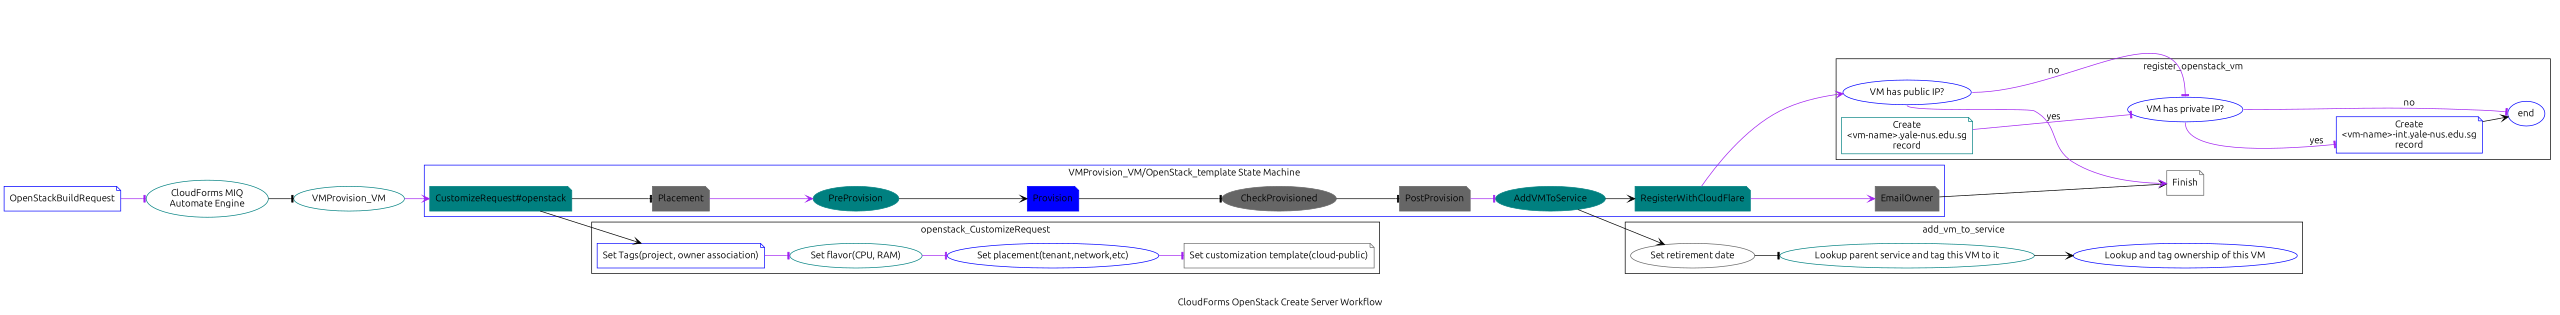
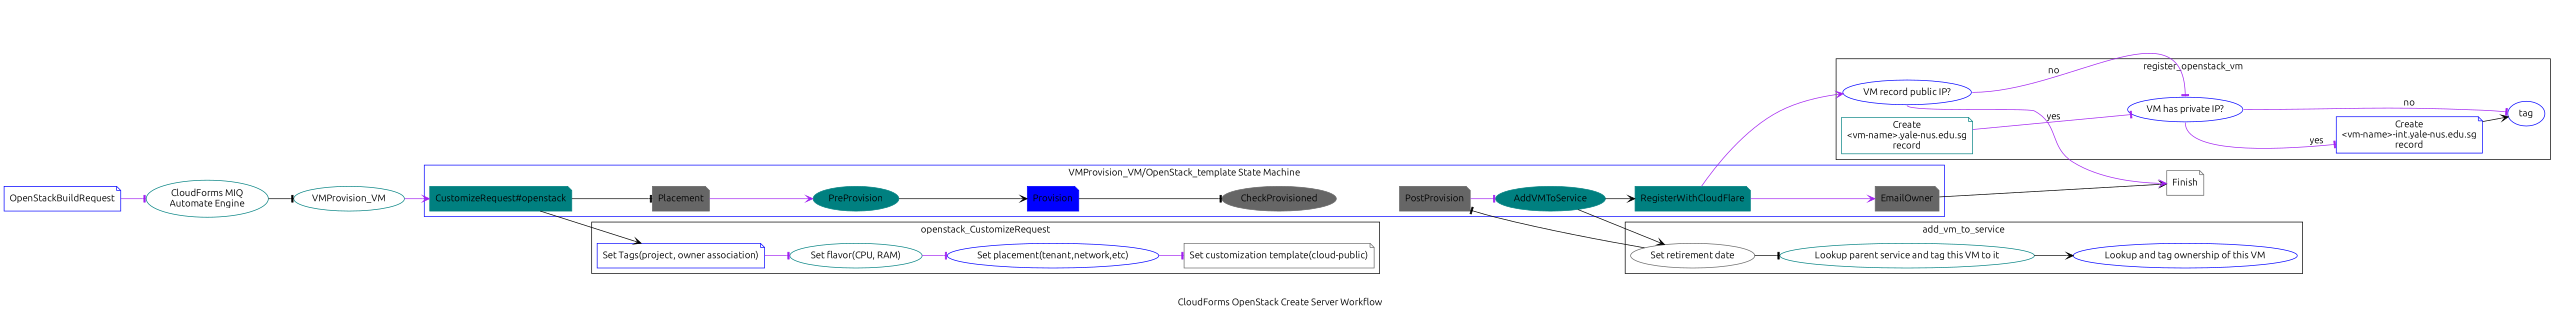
(1907, 92) -> (1907, 92)
(2526, 114) -> (2526, 114)
(1366, 199) -> (1559, 232)
